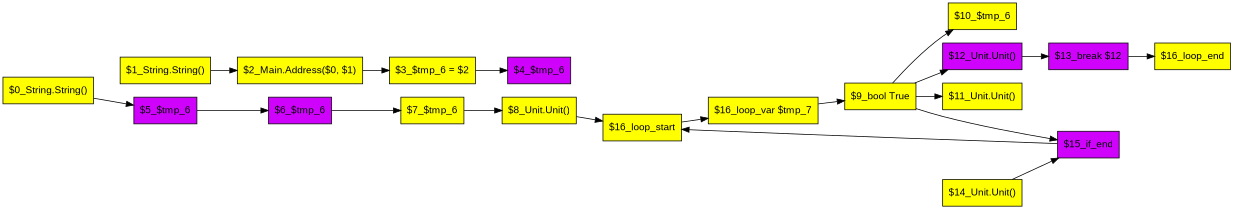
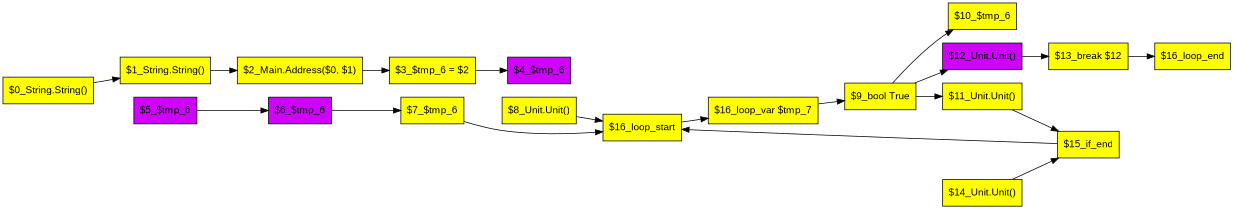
(1088, 56) -> (1088, 56)
(110, 101) -> (103, 81)
(479, 111) -> (529, 133)
(983, 126) -> (1032, 119)
(1088, 145) -> (1088, 145)
